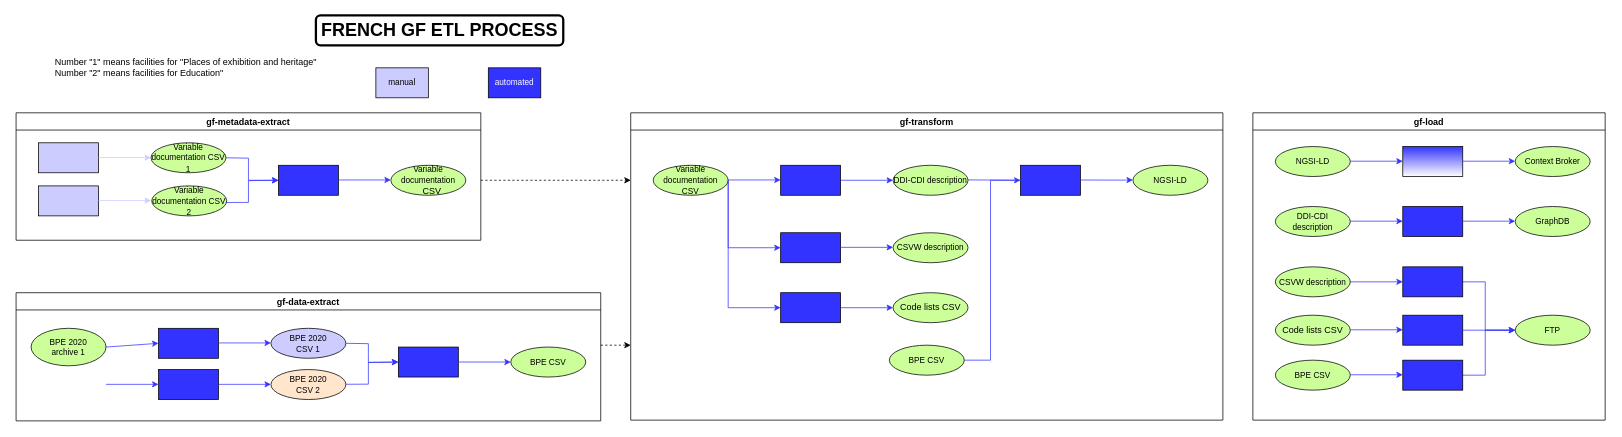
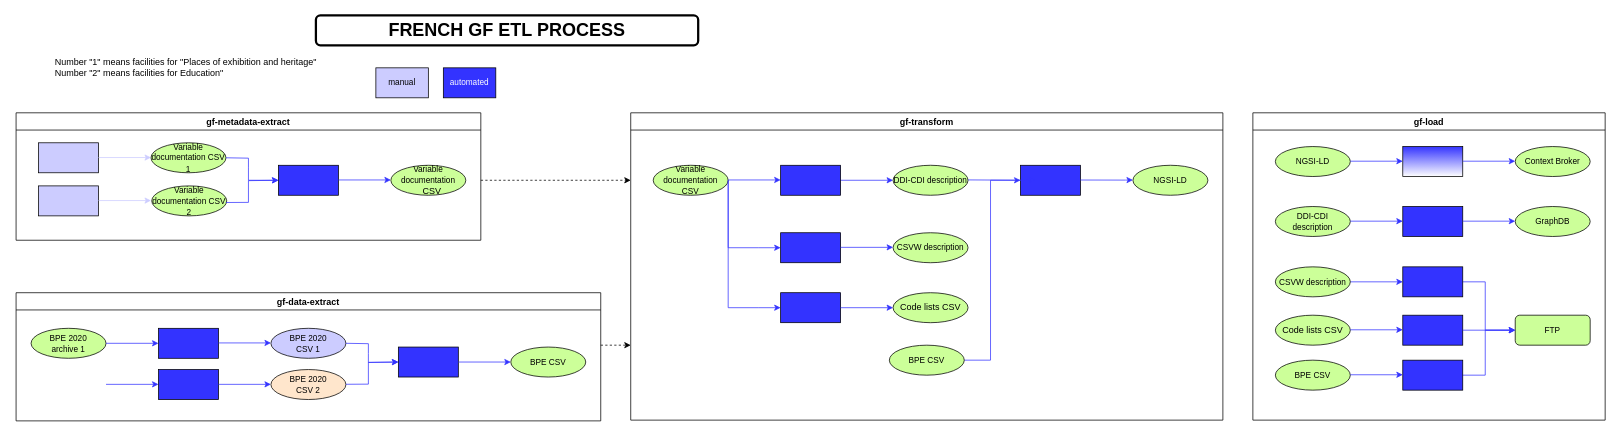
(439, 30) -> (507, 30)
(514, 83) -> (469, 83)
(1553, 330) -> (1553, 330)
(68, 347) -> (68, 344)
